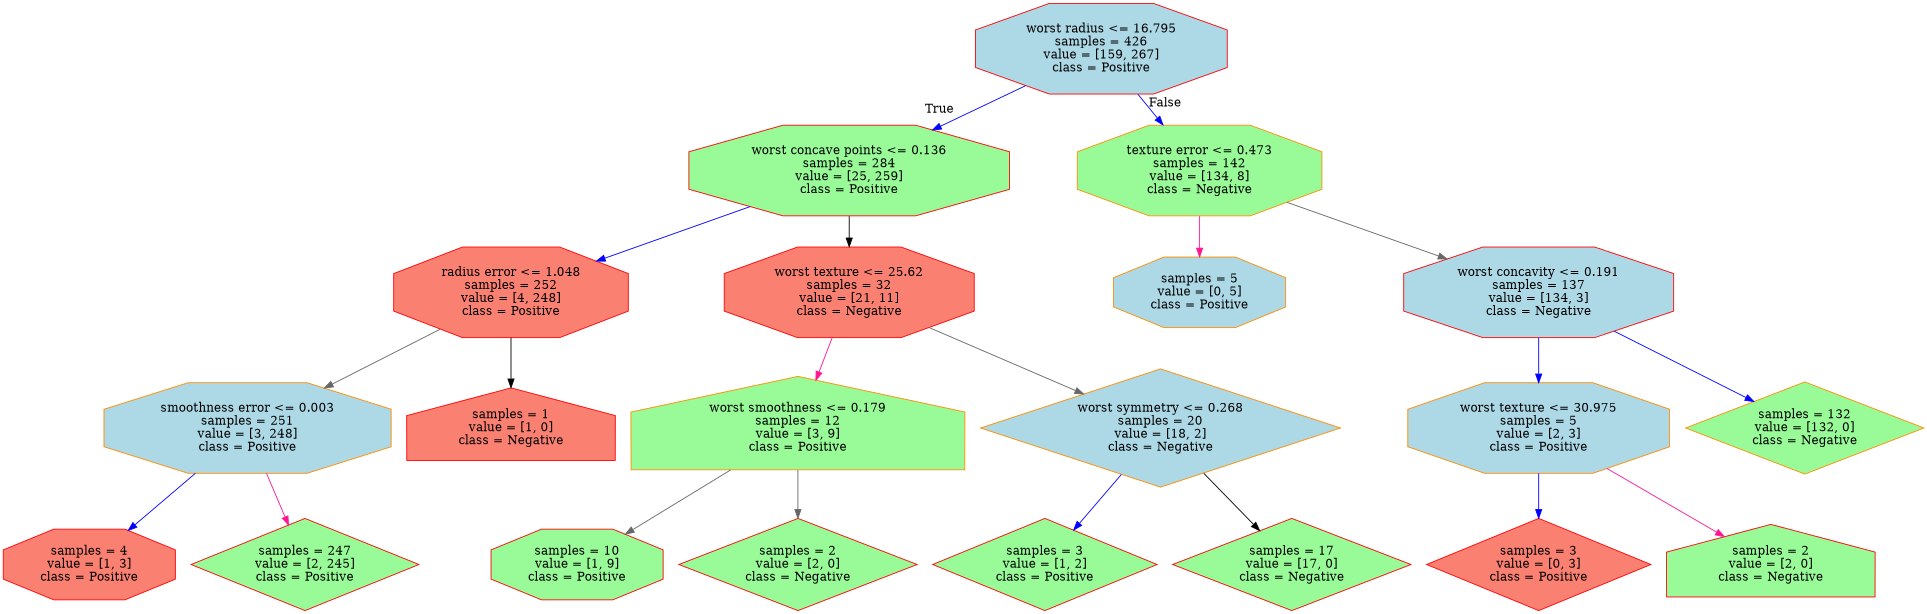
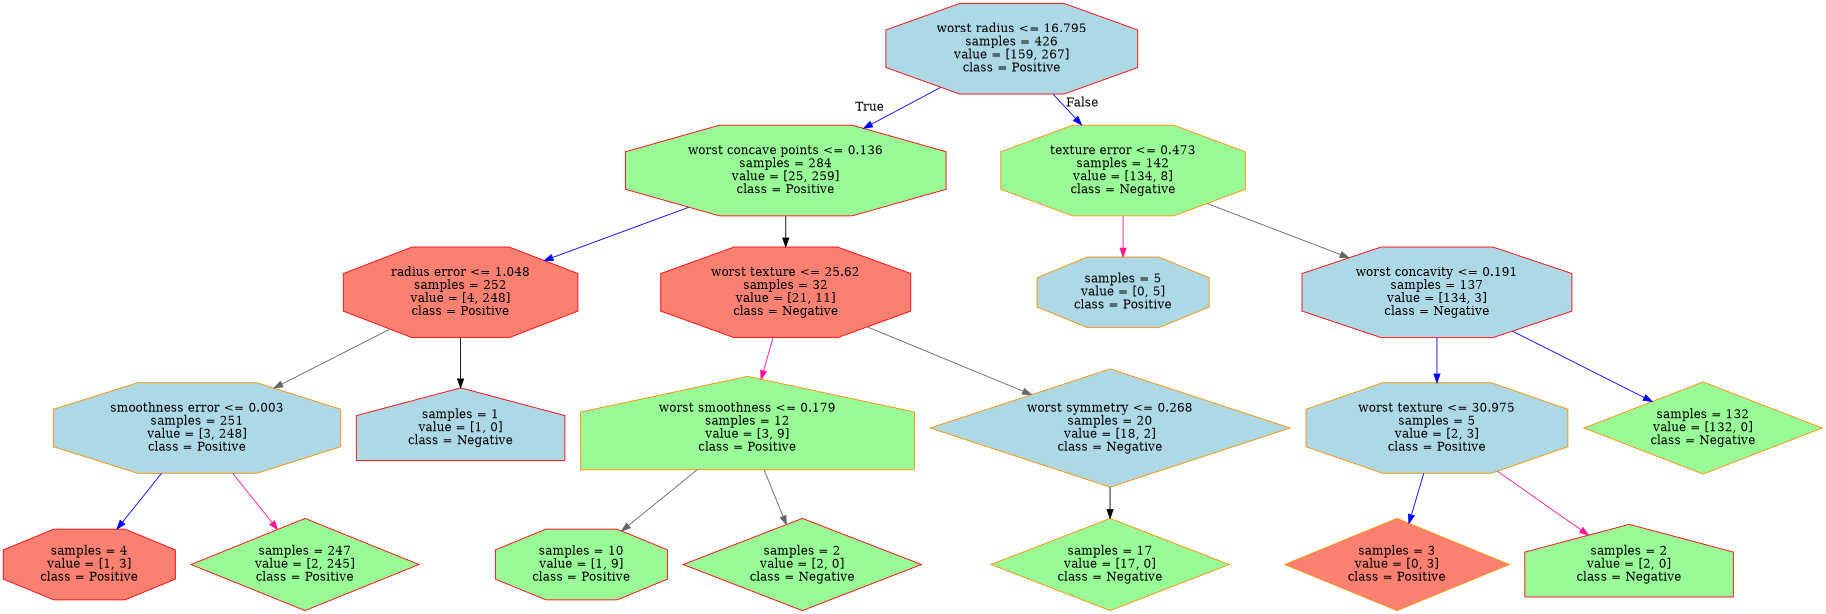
(511, 428) -> (461, 428)
(1045, 565) -> none
(1292, 565) -> (1110, 565)
(1539, 565) -> (1397, 565)
